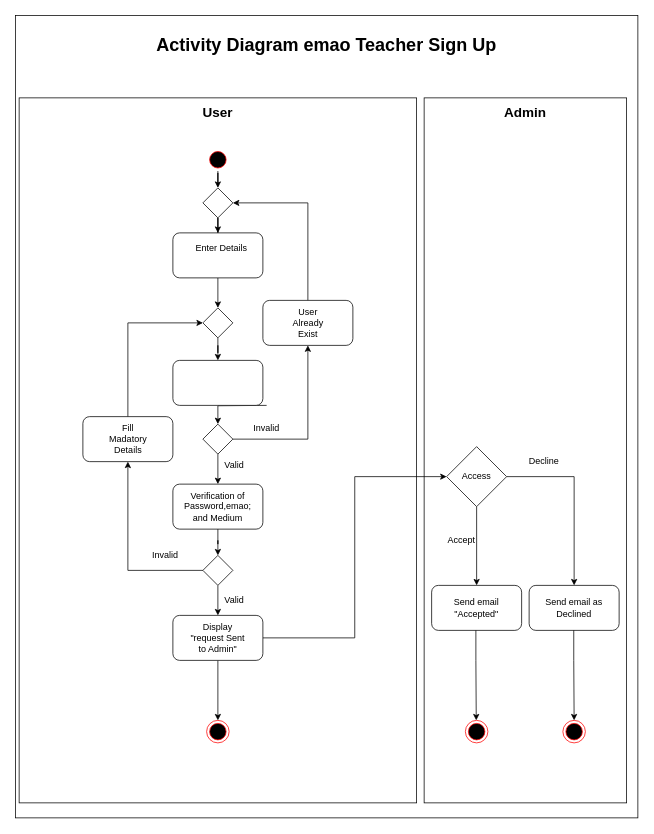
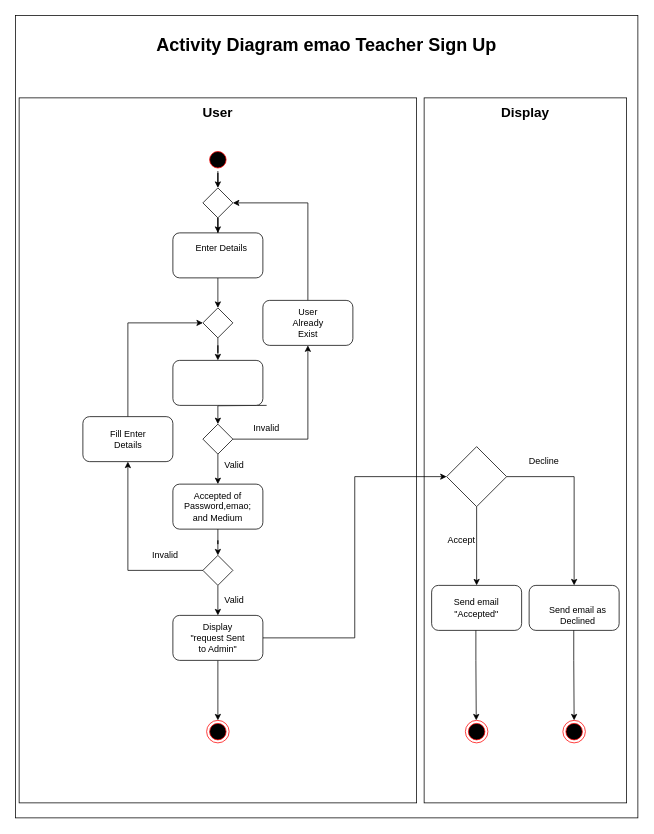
(525, 113) -> (525, 113)
(128, 439) -> (128, 439)
(477, 477) -> none
(218, 507) -> (218, 507)
(574, 608) -> (578, 615)
